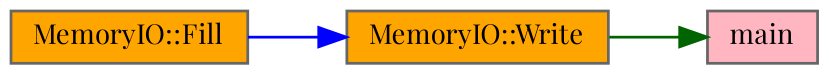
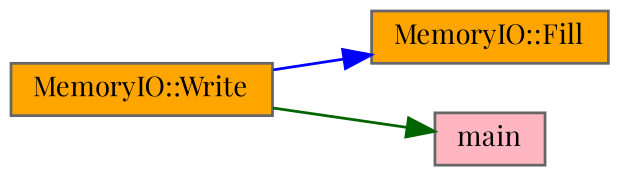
(283, 37) -> (308, 64)
